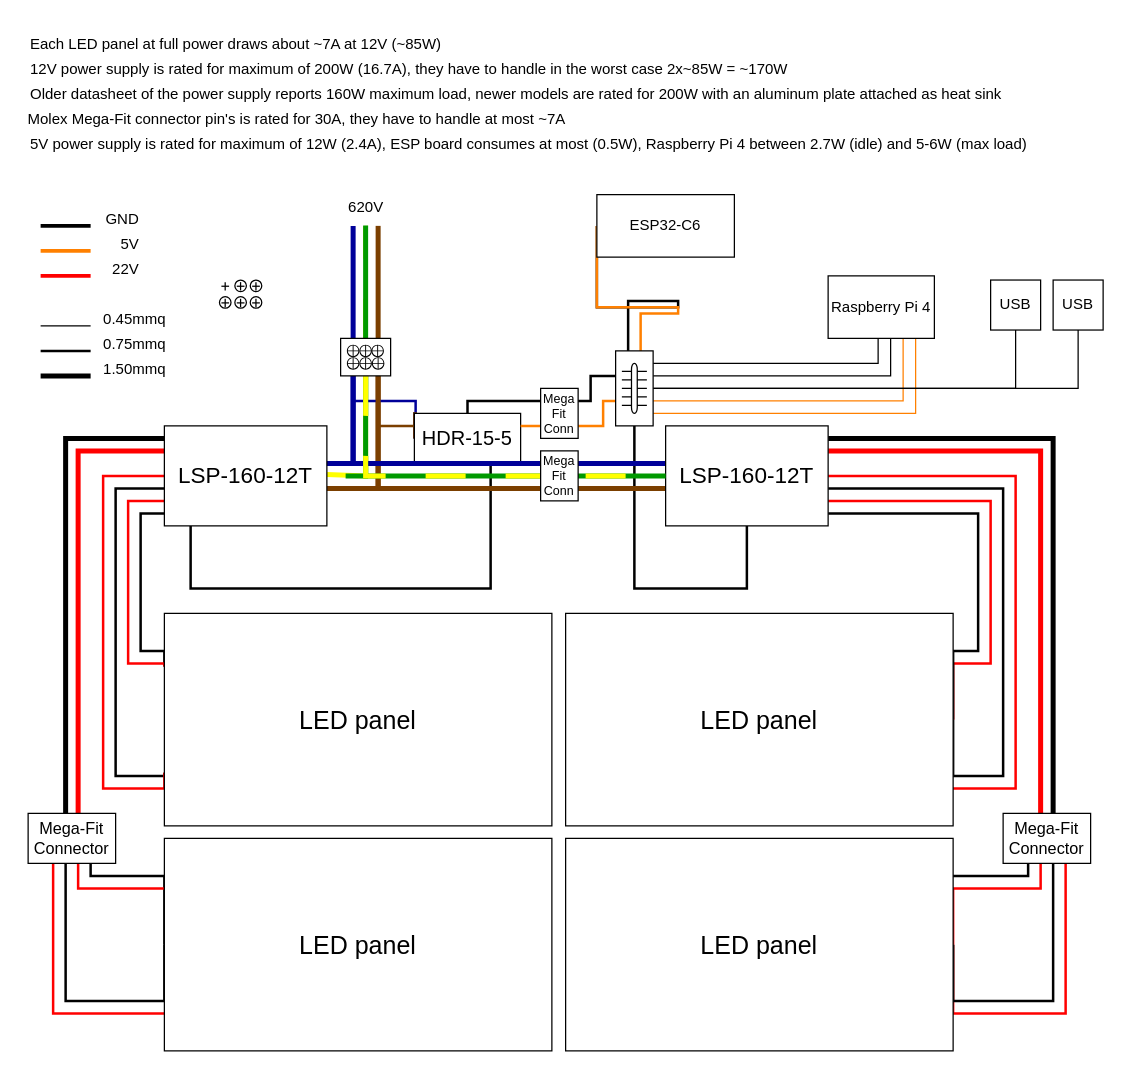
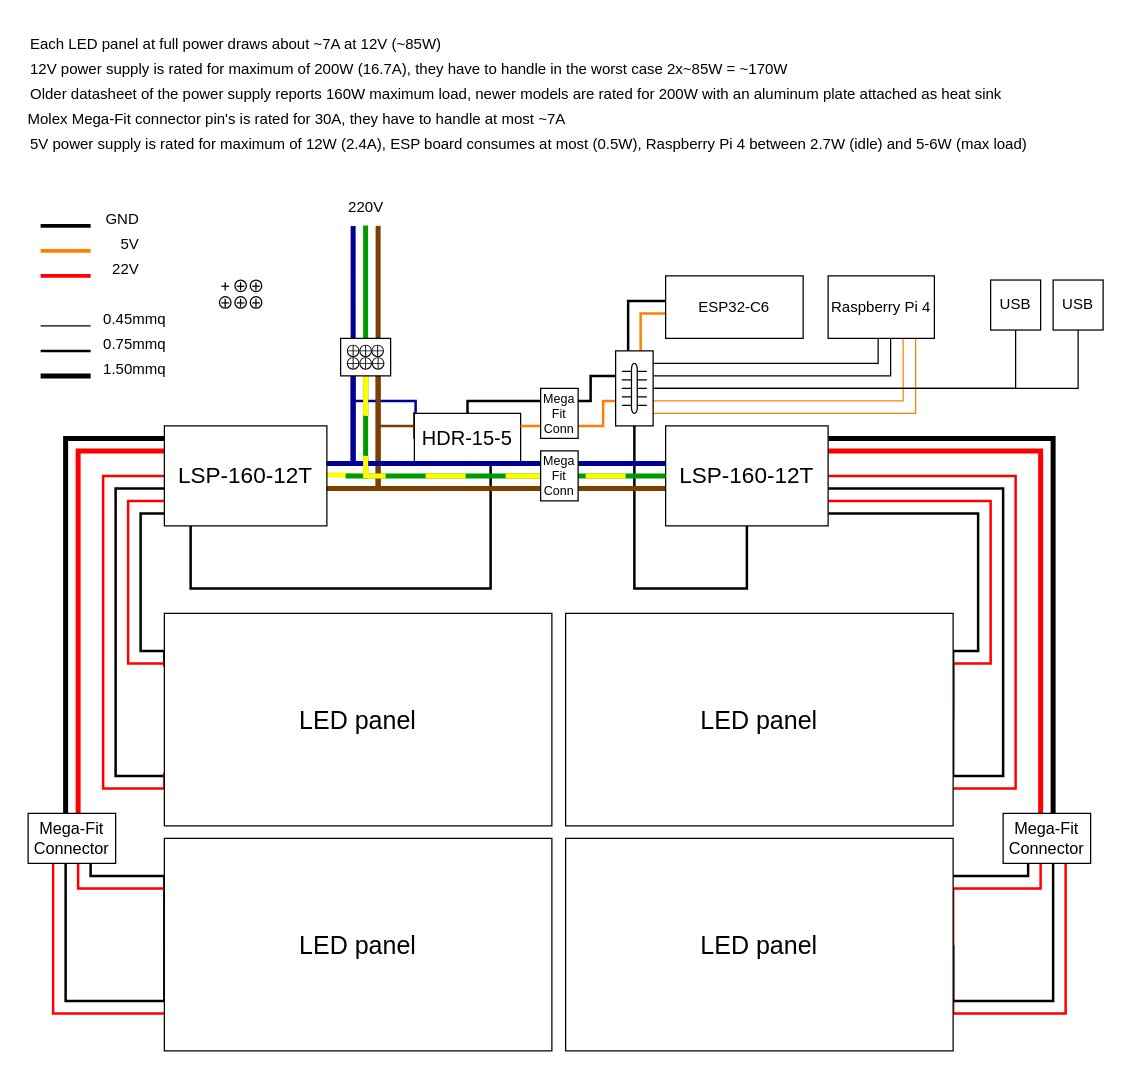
(366, 207) -> (366, 207)
(666, 226) -> (734, 307)
